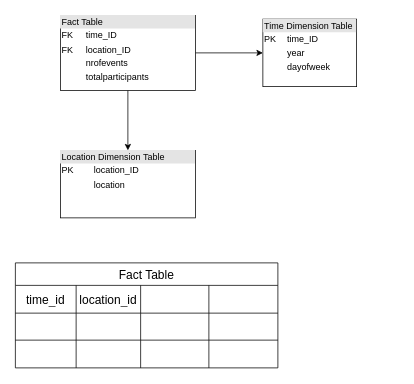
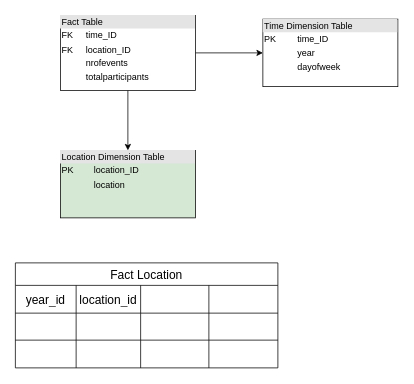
(310, 53) -> (330, 53)
(128, 184) -> (128, 184)
(146, 275) -> (146, 275)
(46, 300) -> (46, 300)
